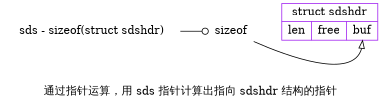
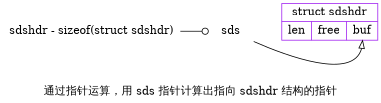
(92, 31) -> (92, 31)
(231, 31) -> (231, 31)
